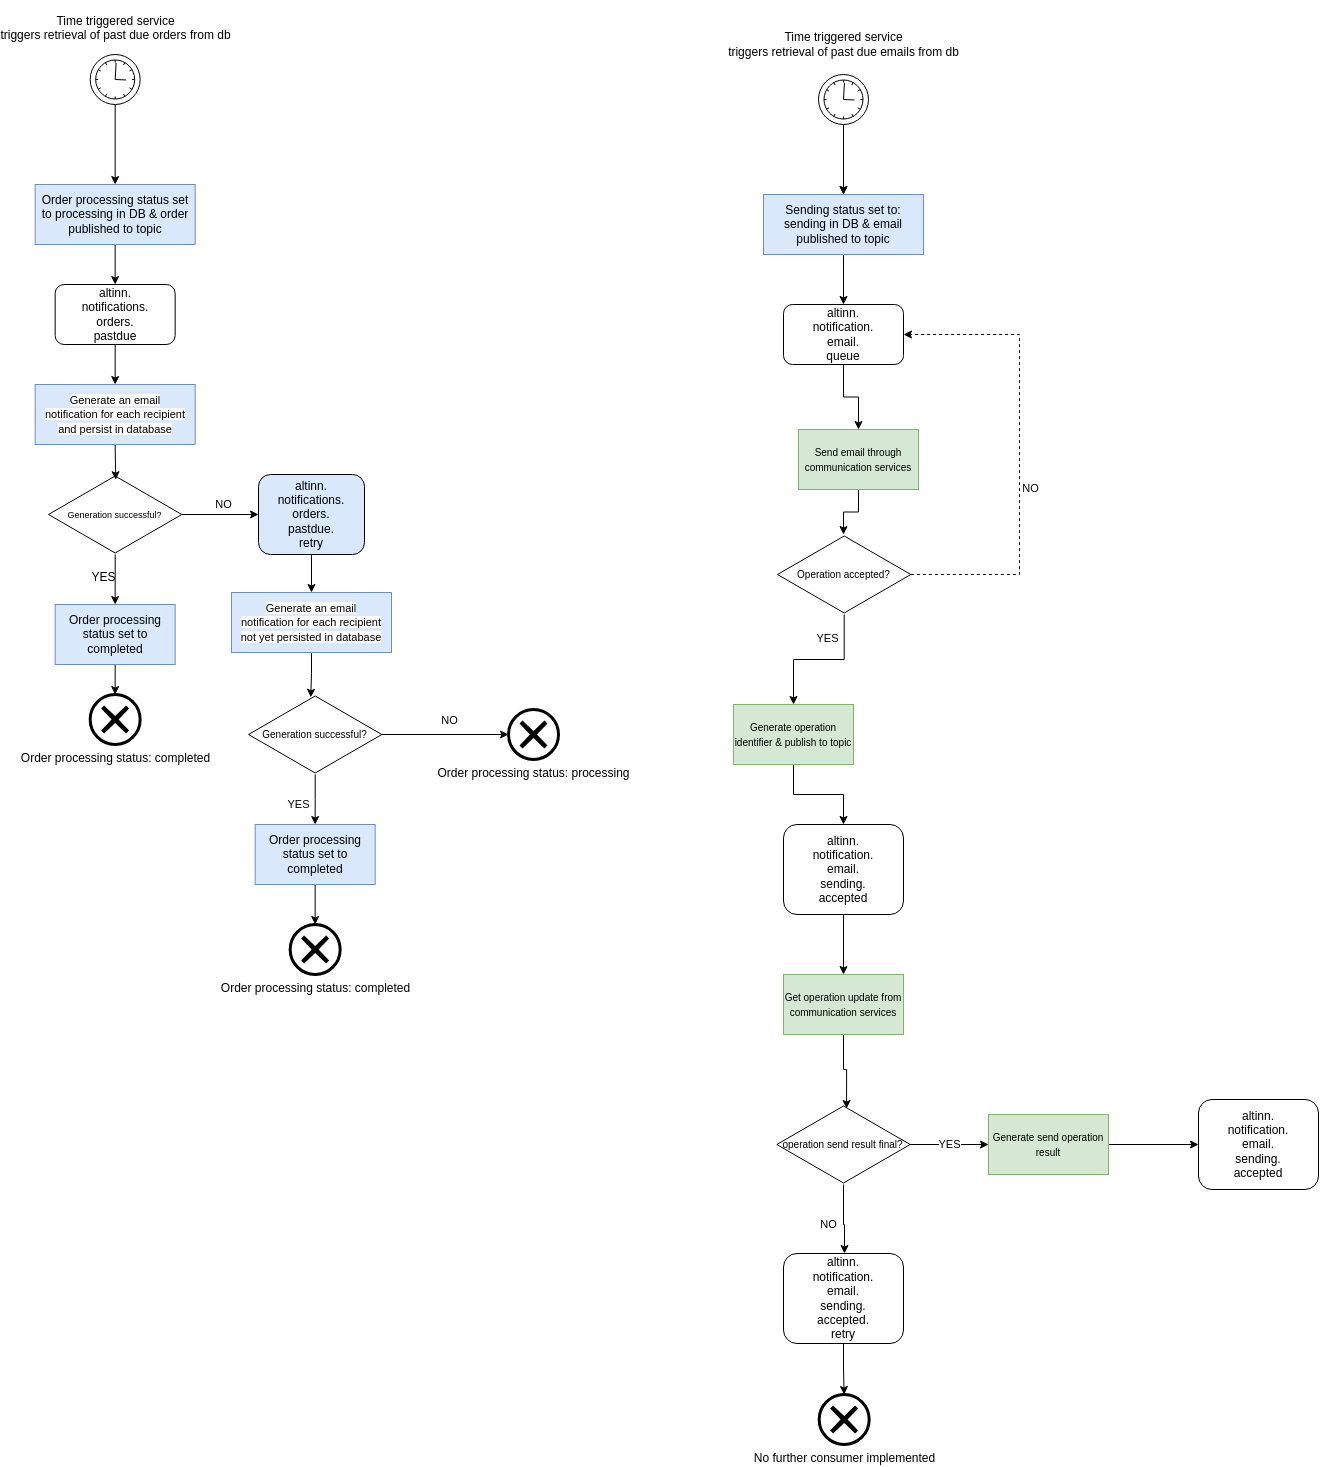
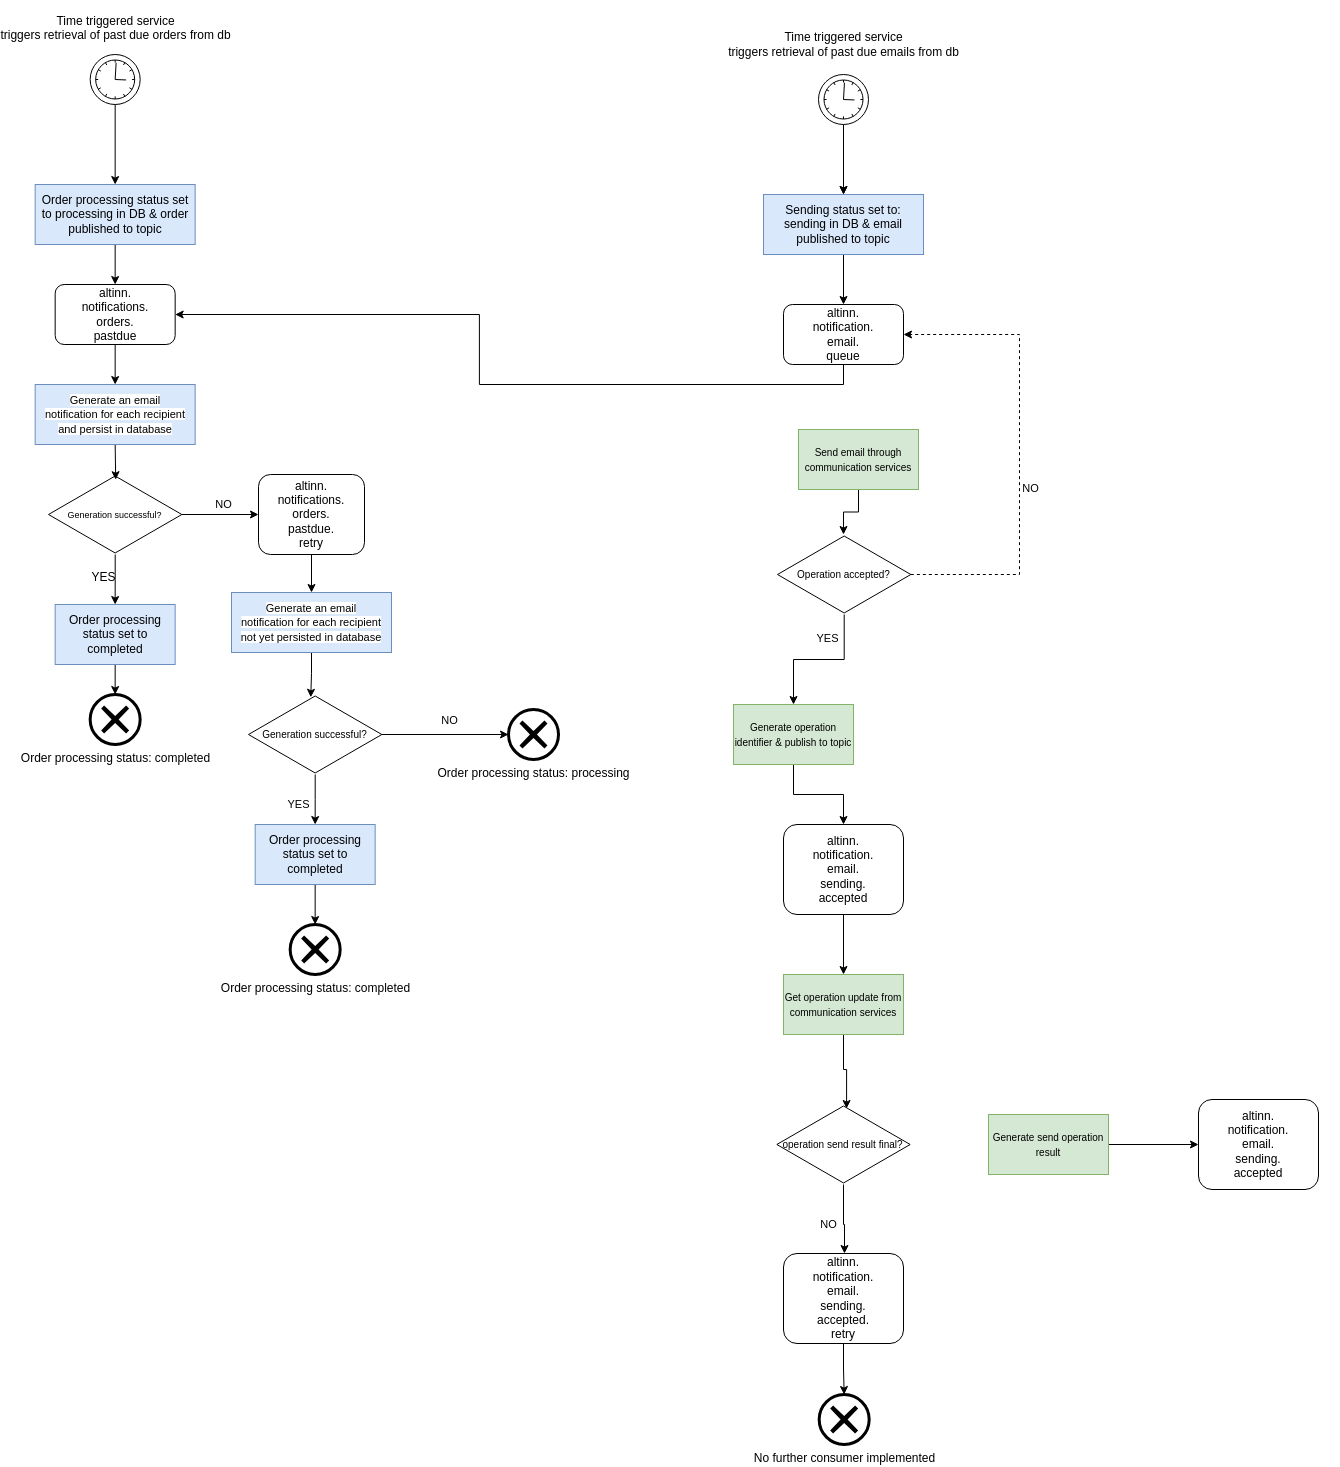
(857, 397) -> (479, 385)
(312, 515) -> (312, 515)
(946, 1145) -> none
